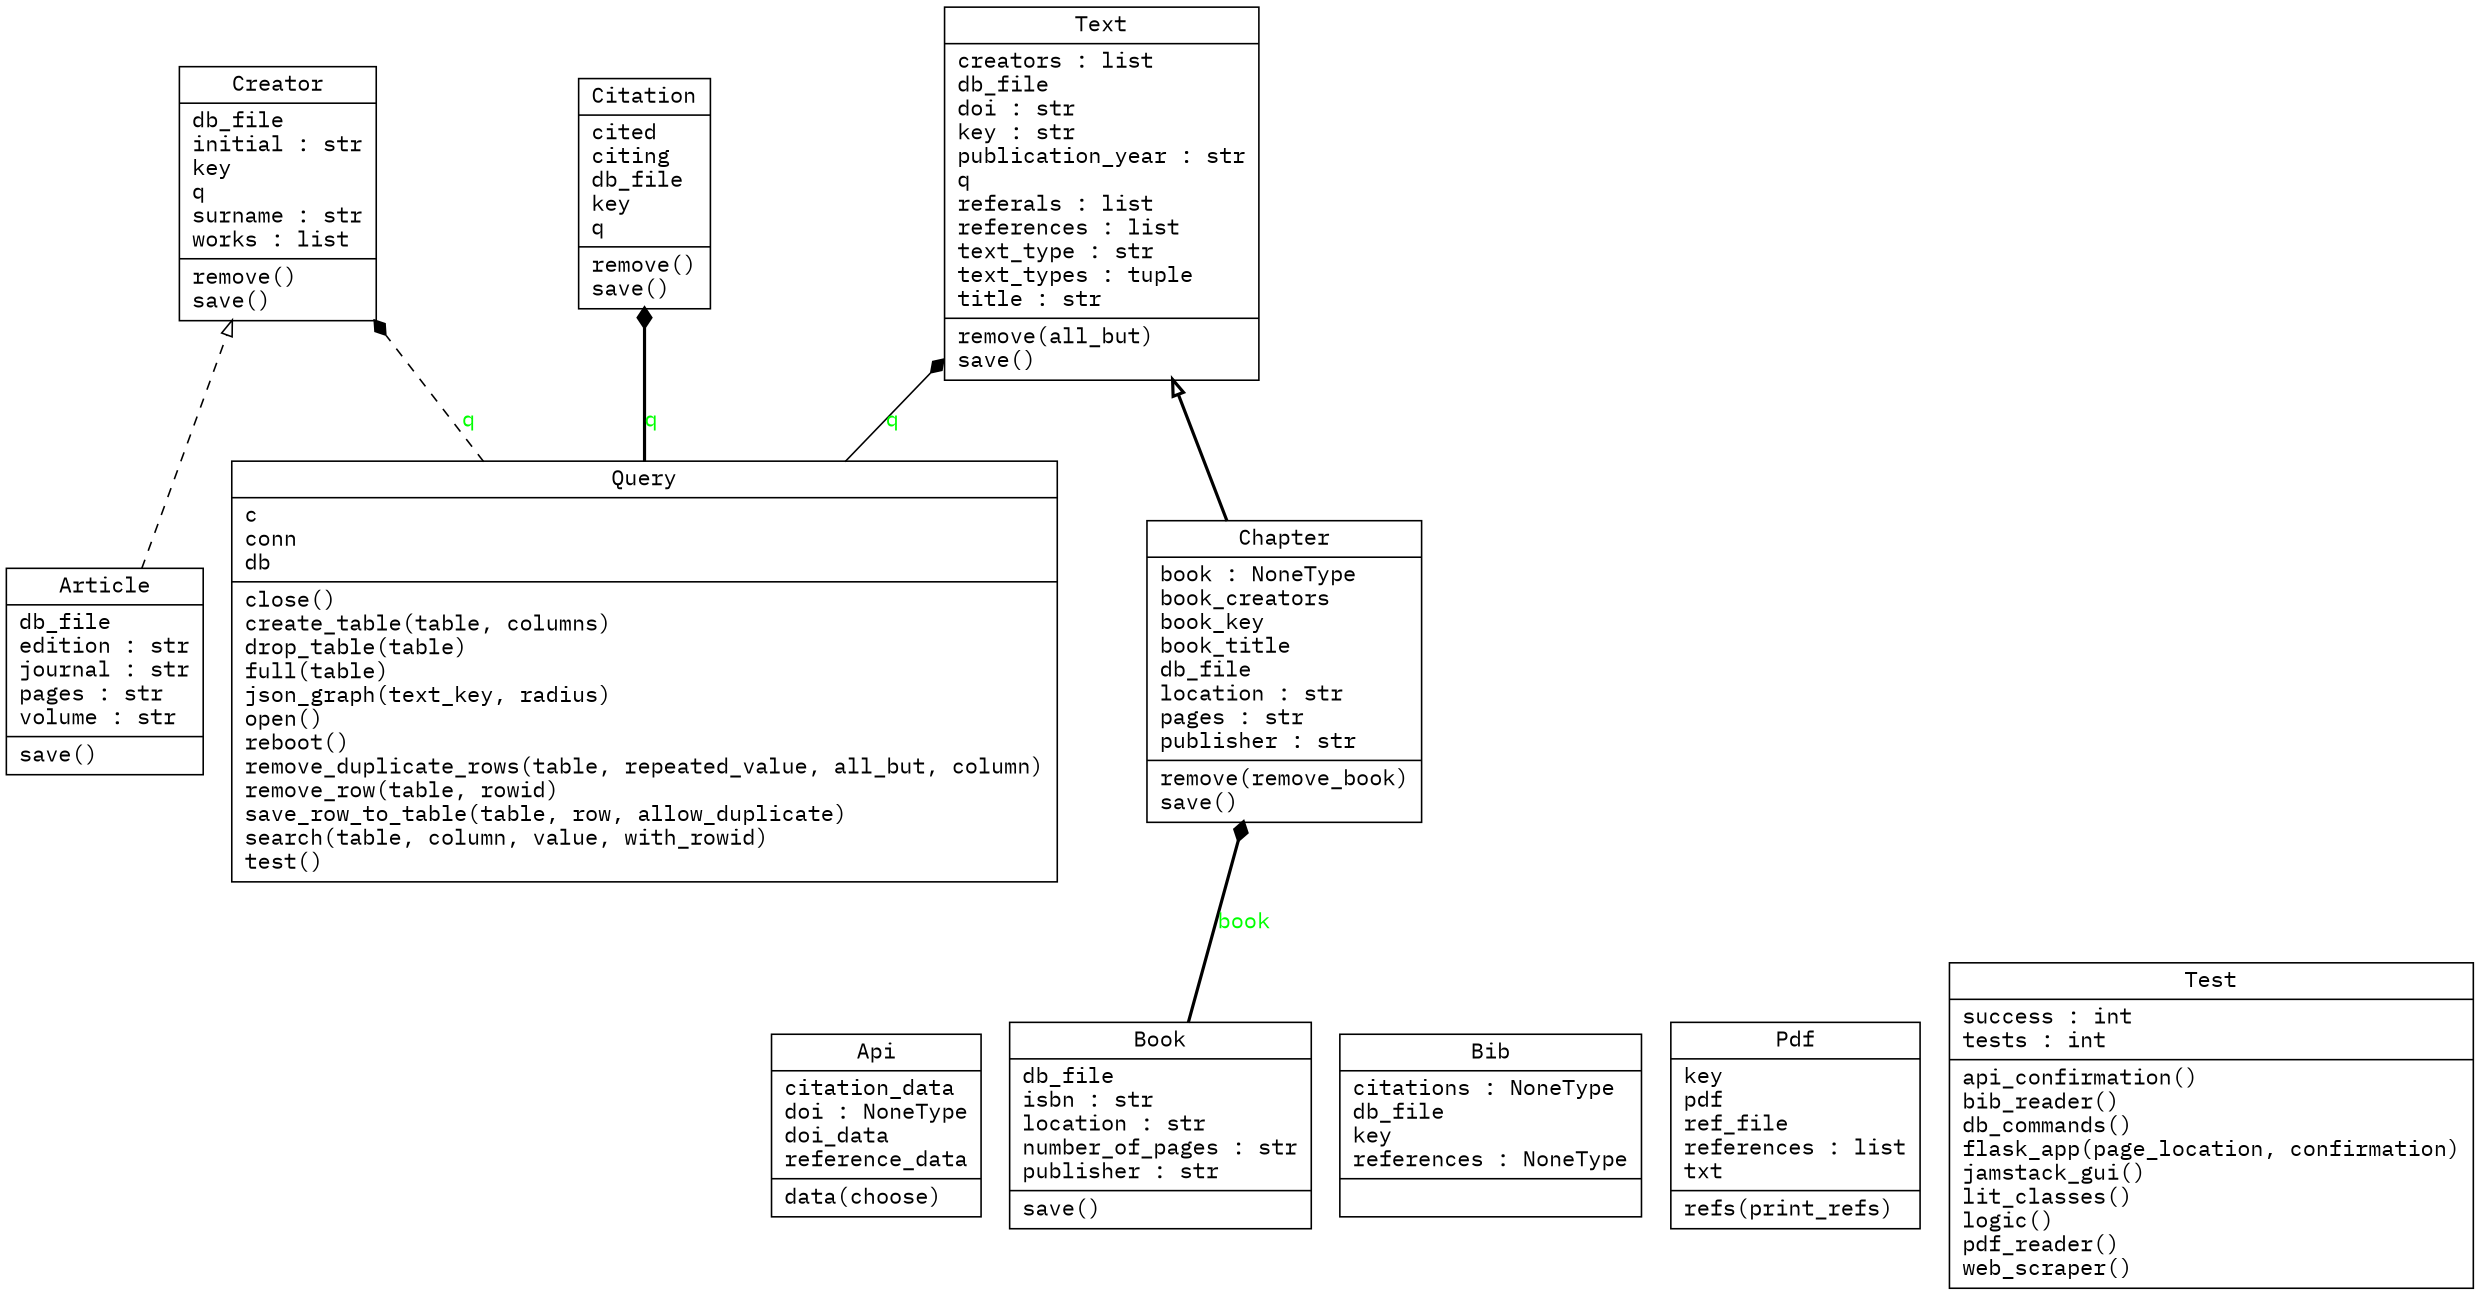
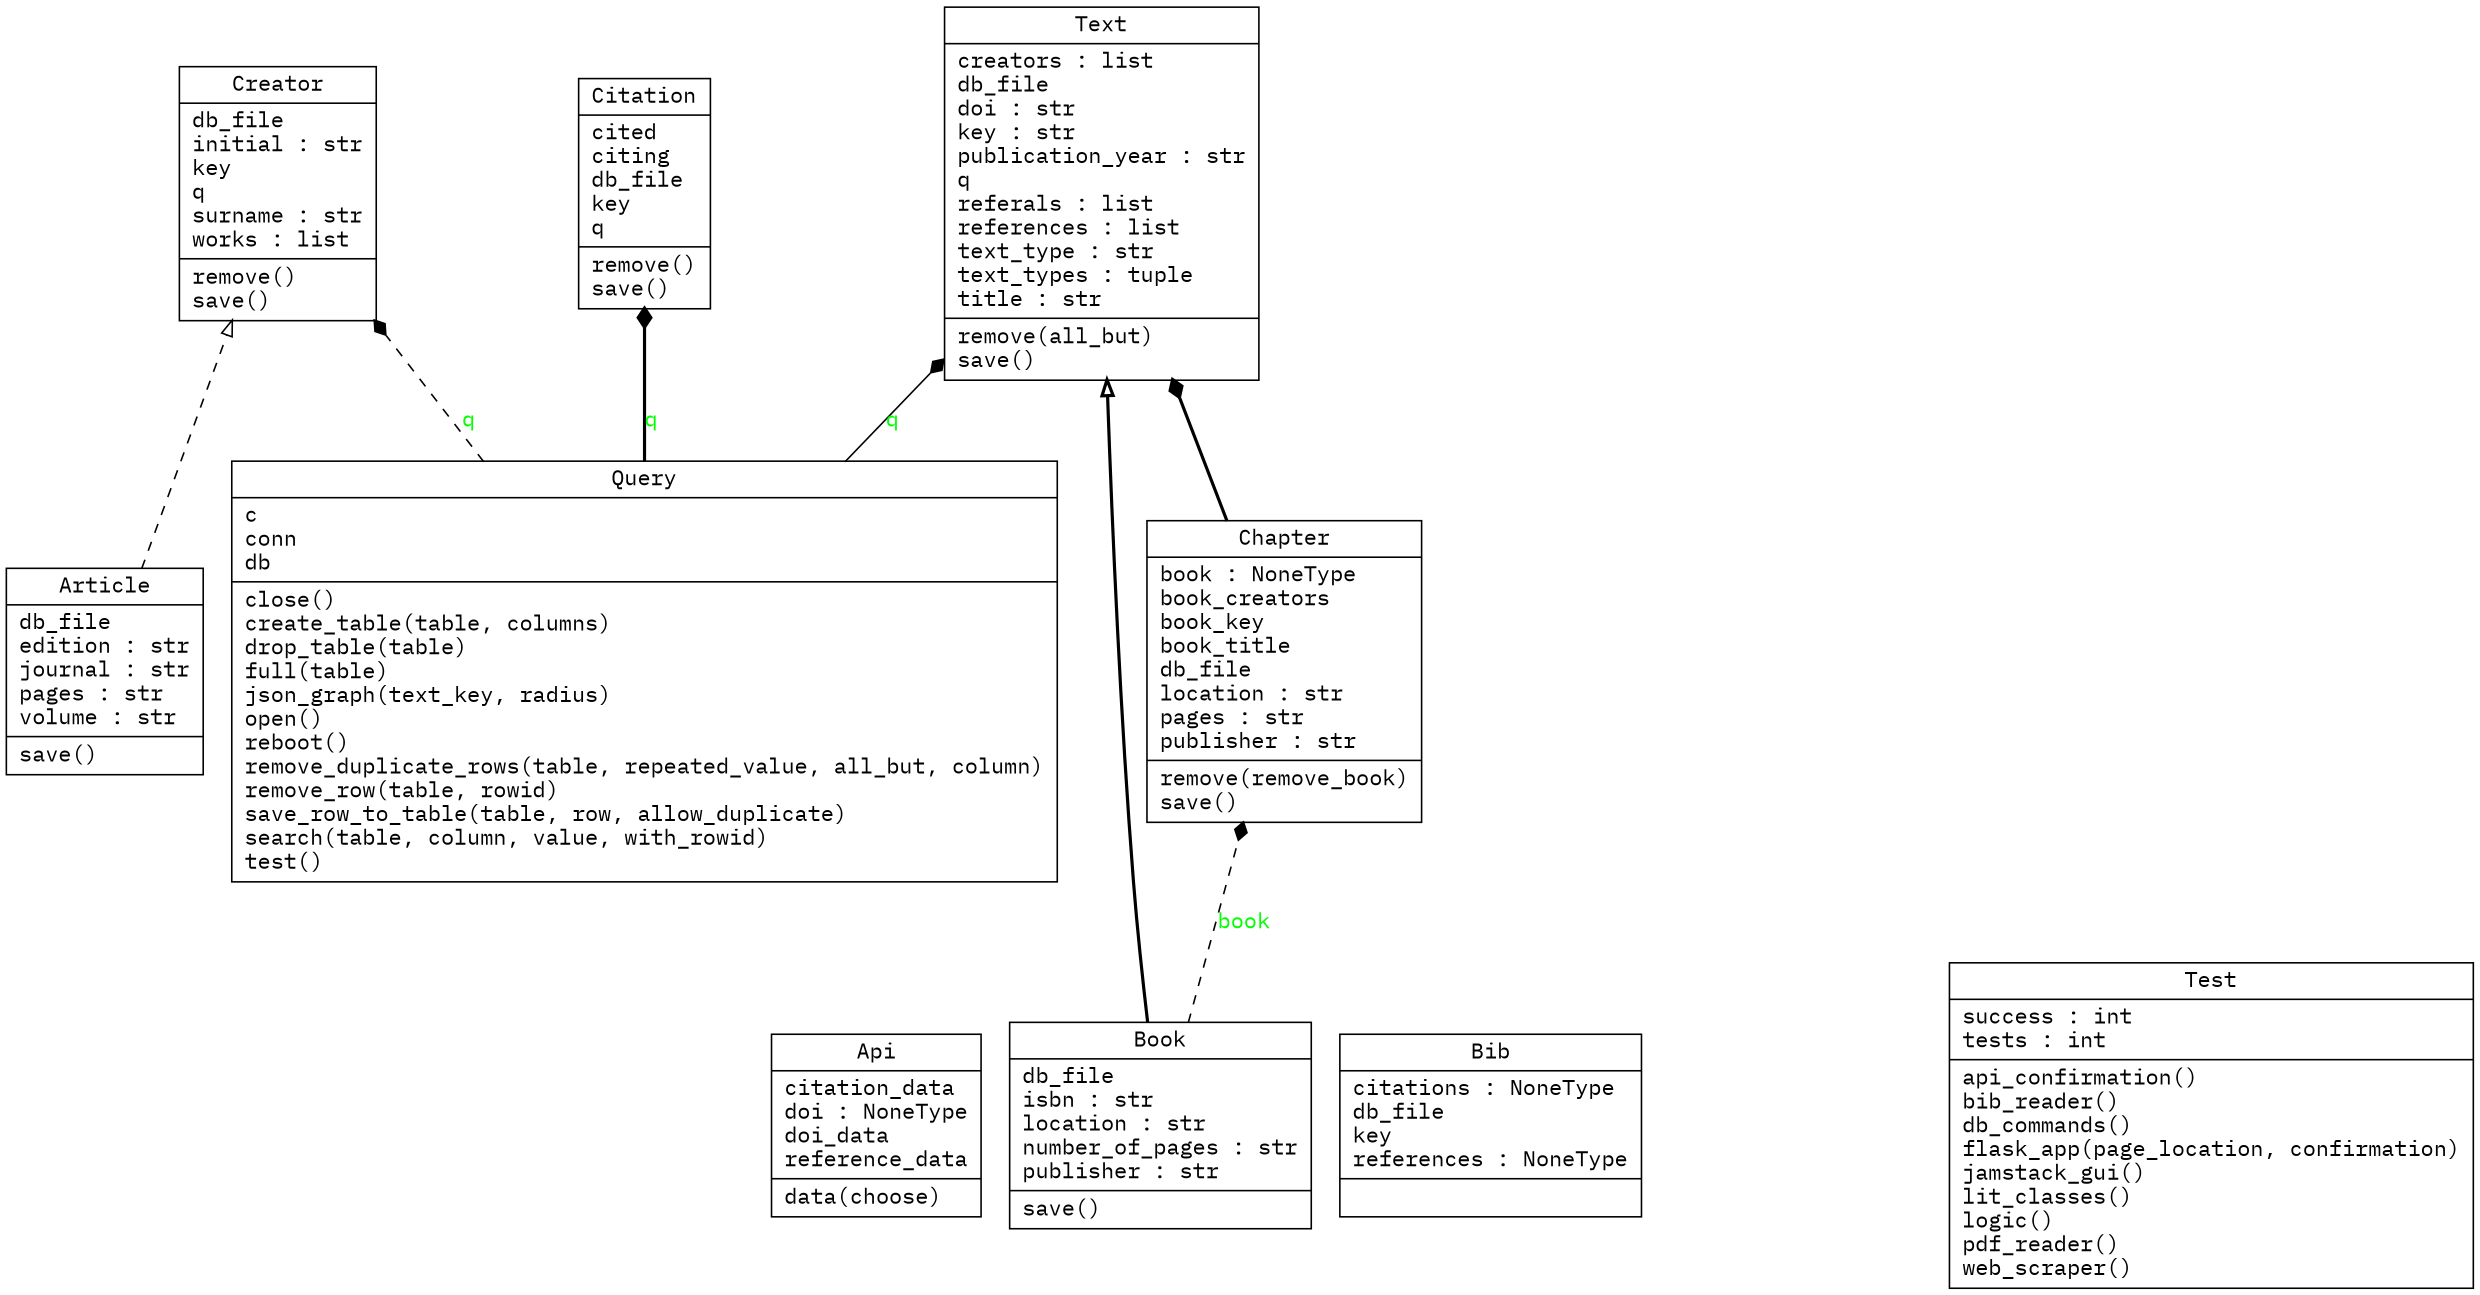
(1203, 458) -> (1203, 458)
none -> (1122, 710)
(1213, 932) -> (1213, 932)
(1795, 1126) -> none
